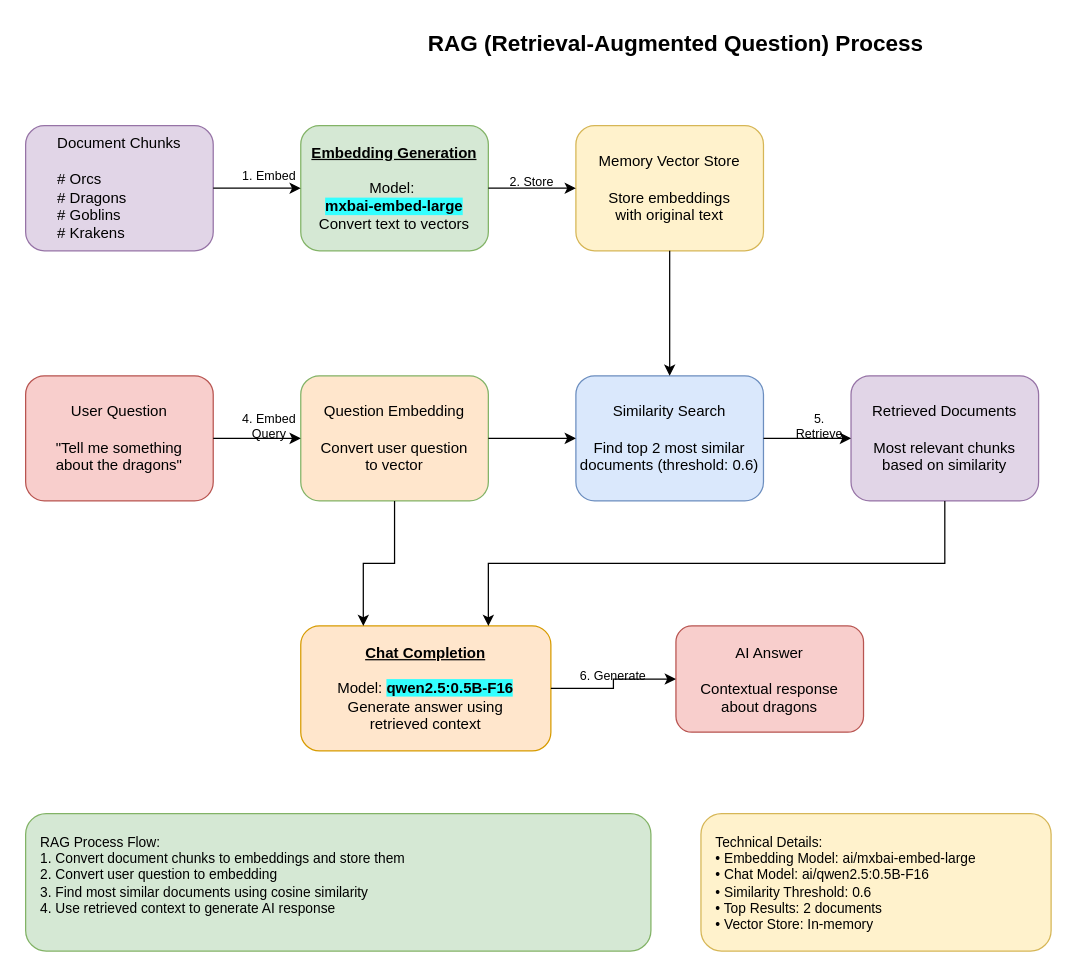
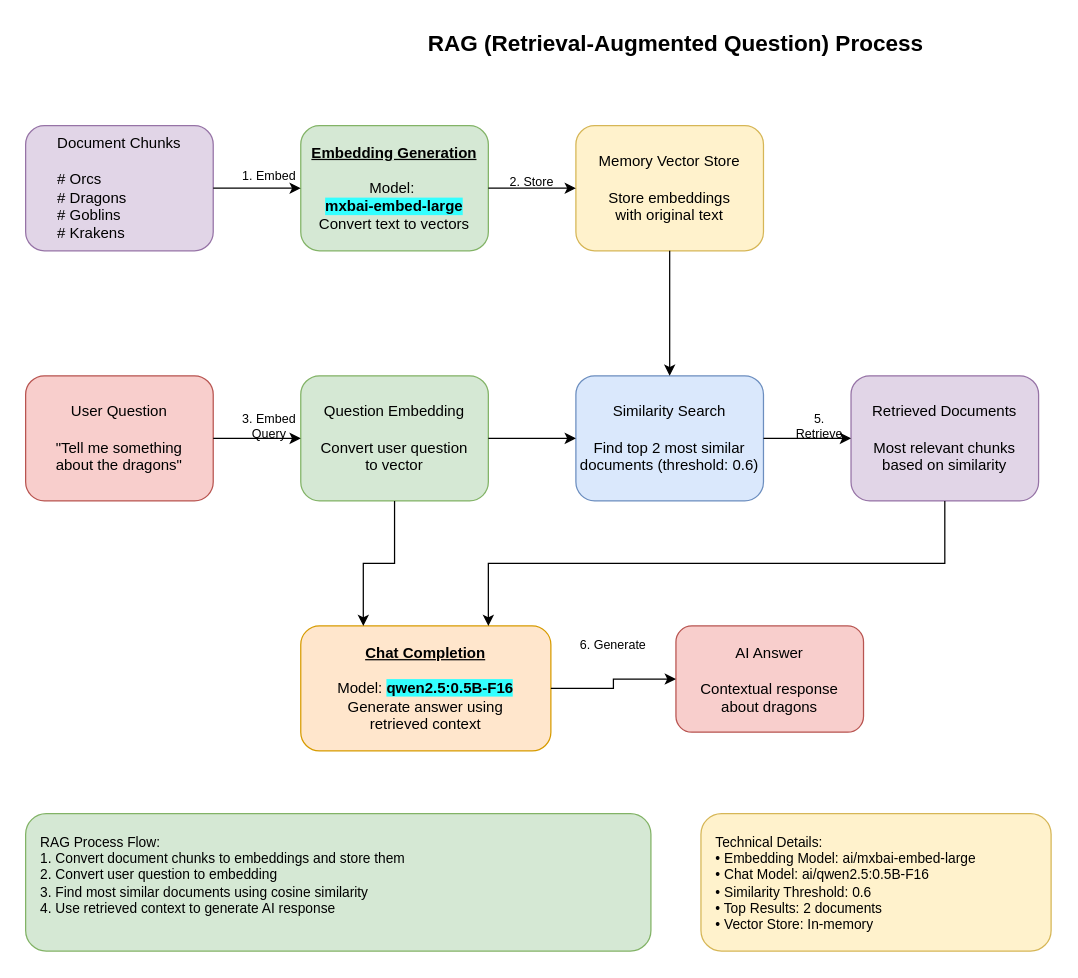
(269, 426) -> (269, 426)
(394, 438) -> (394, 438)
(613, 676) -> (613, 644)
